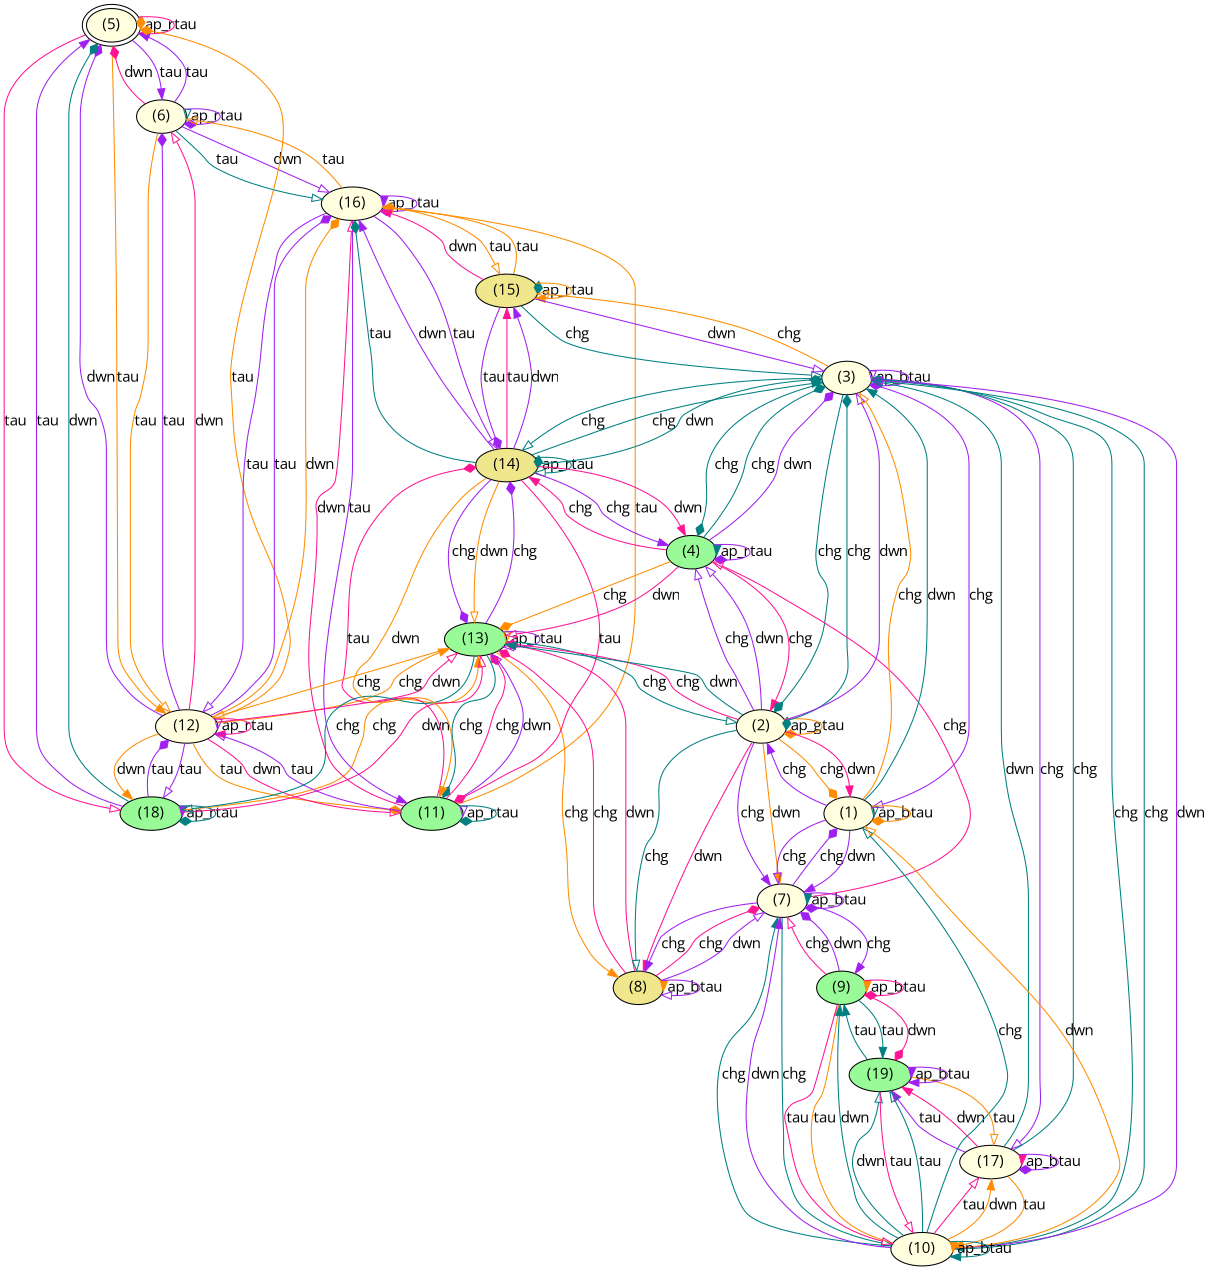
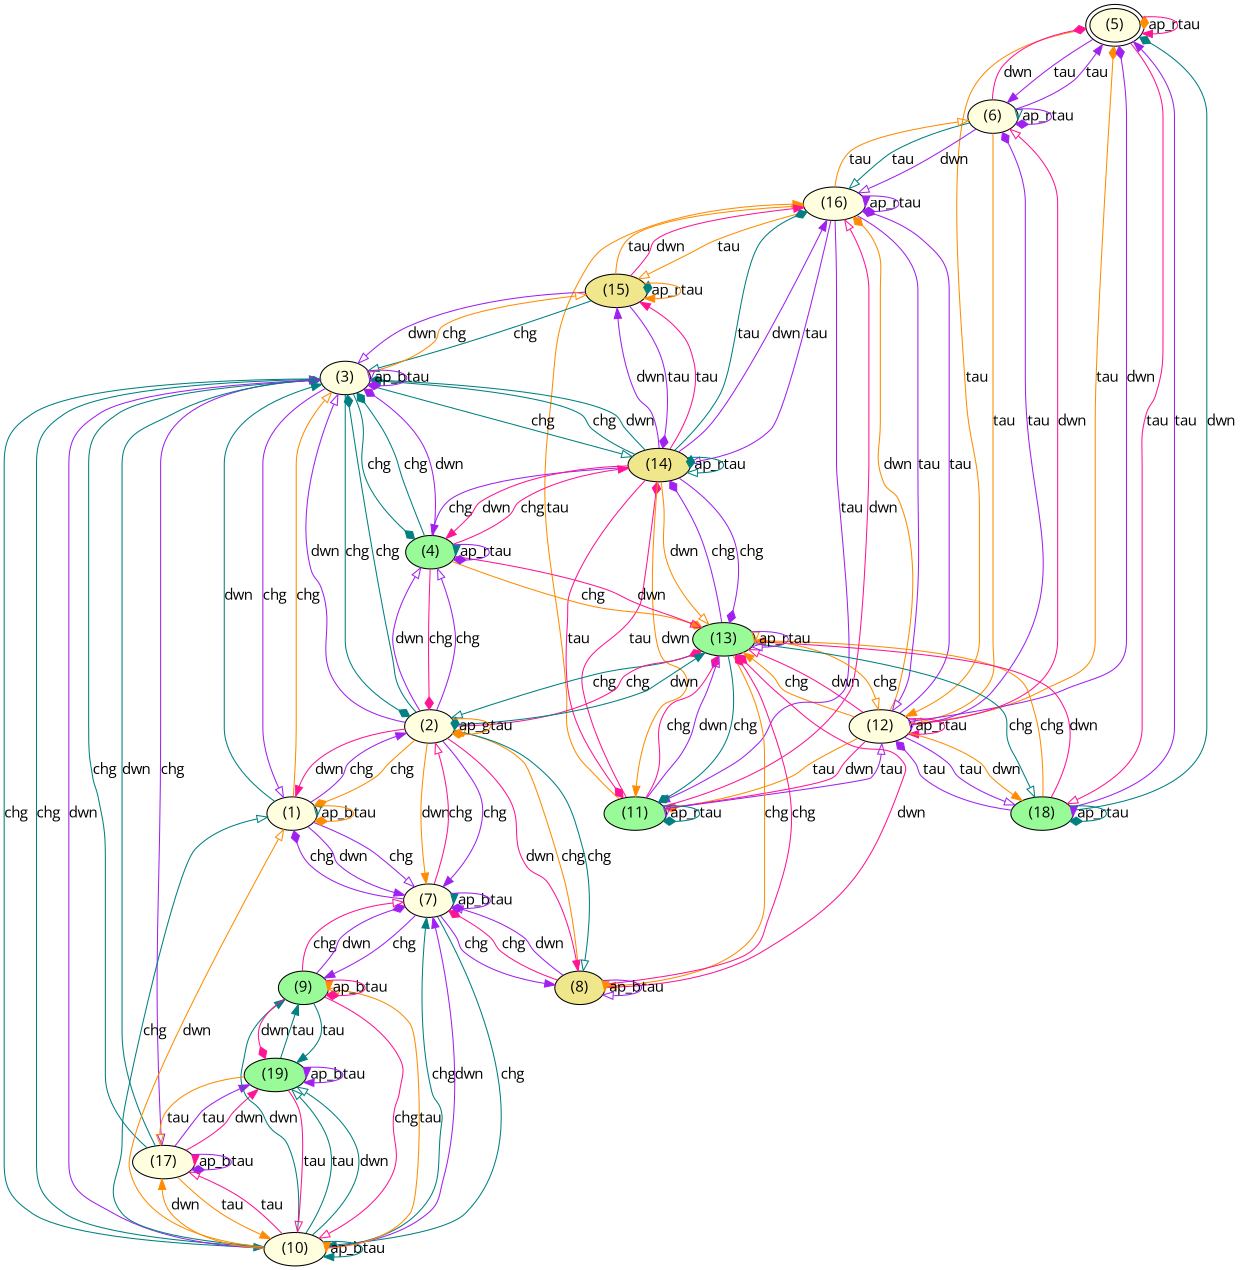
(780, 617) -> (429, 633)
(939, 736) -> (448, 819)
none -> (550, 832)
(783, 1099) -> (500, 1131)
(798, 1119) -> (406, 1119)
